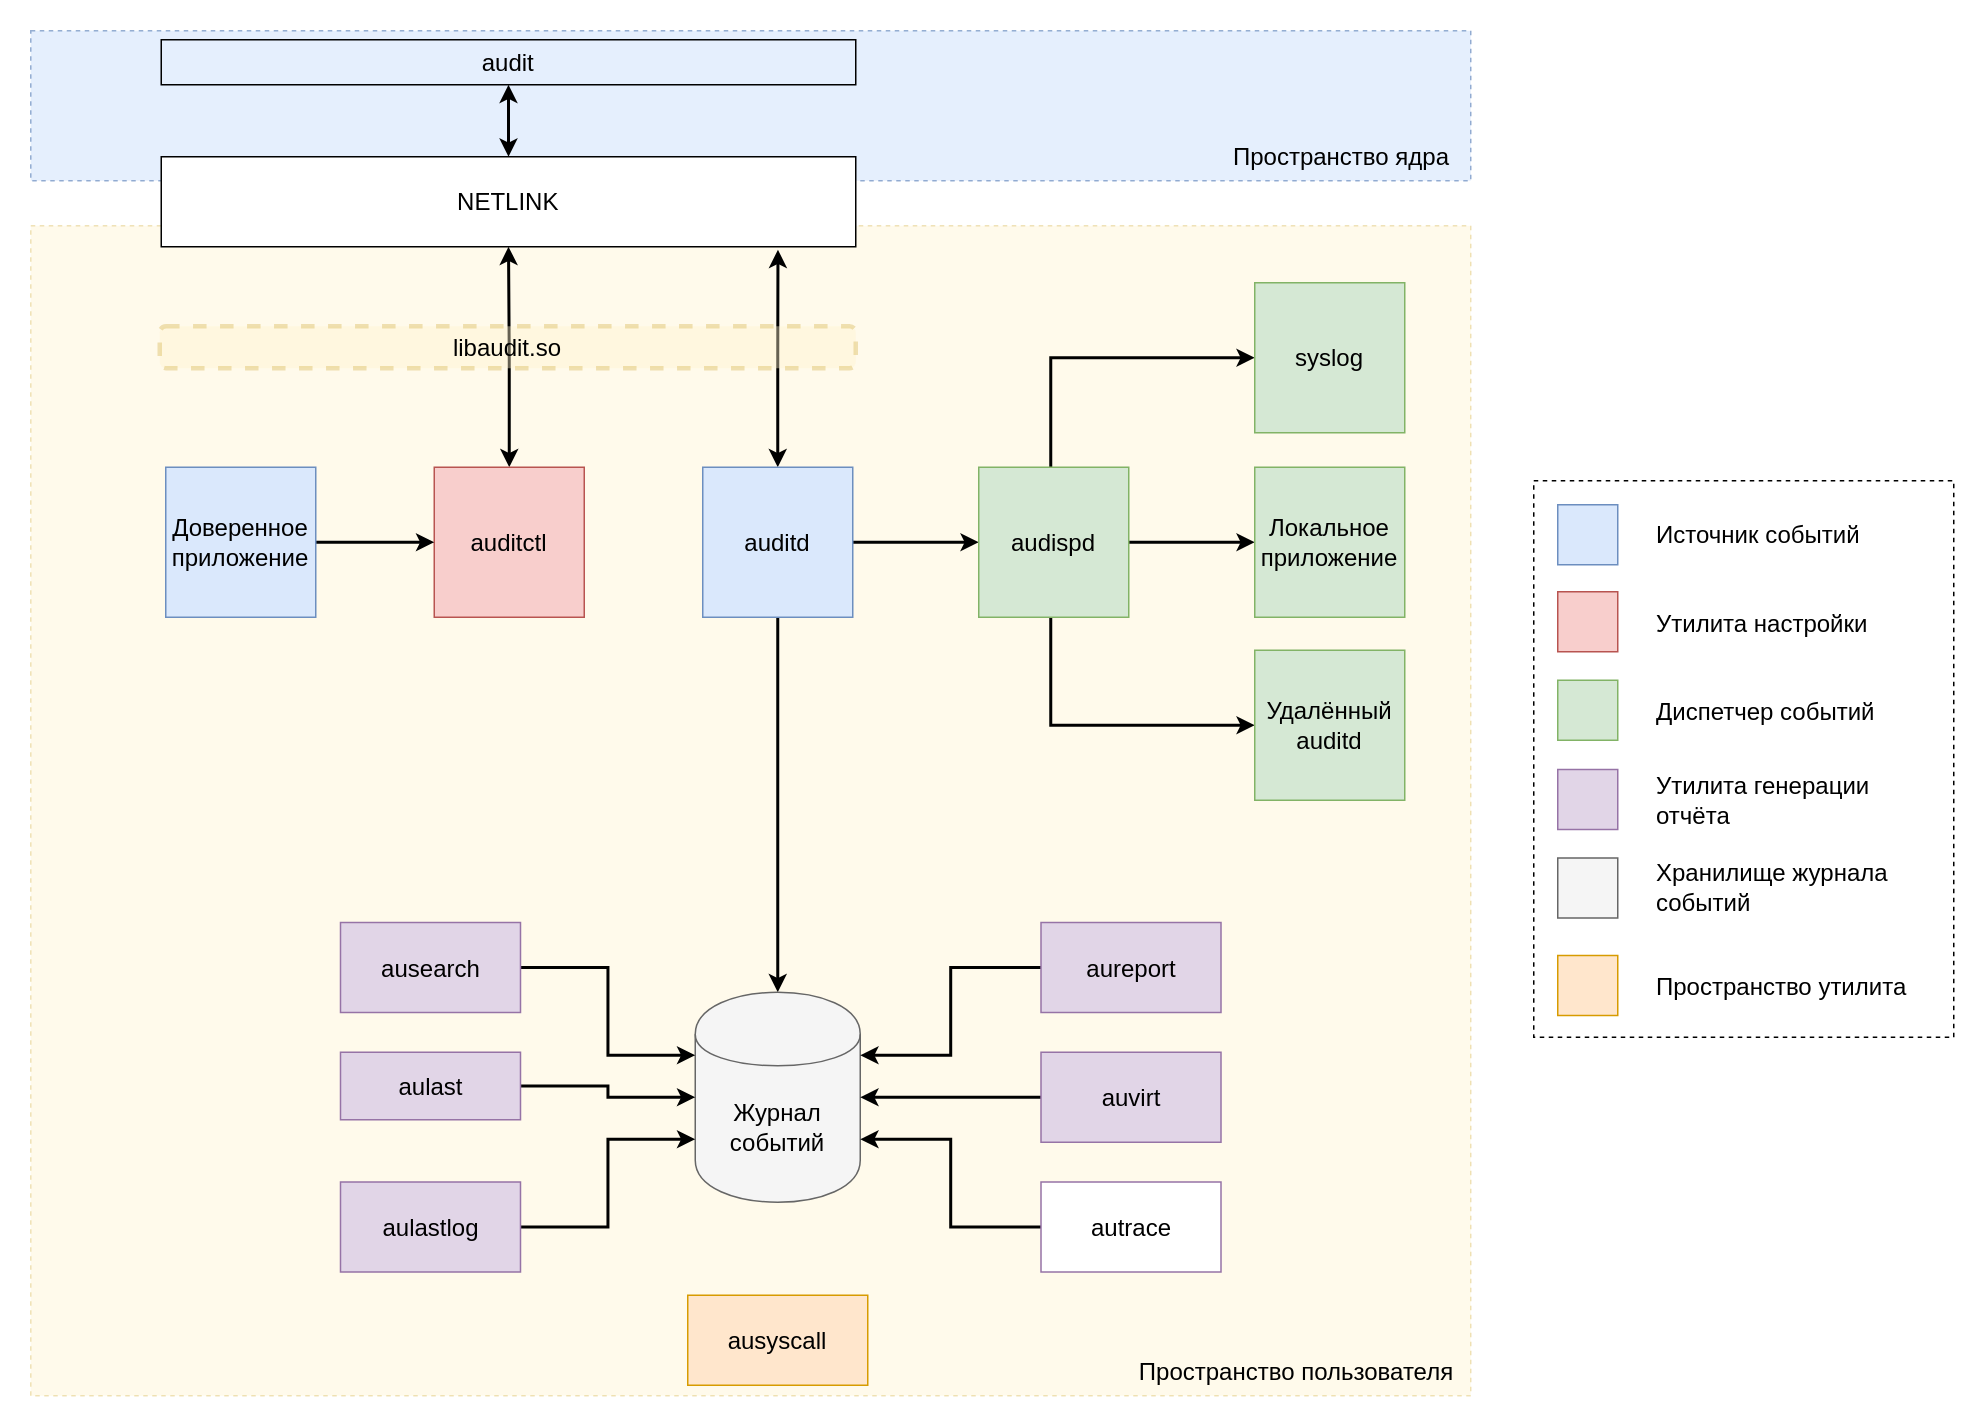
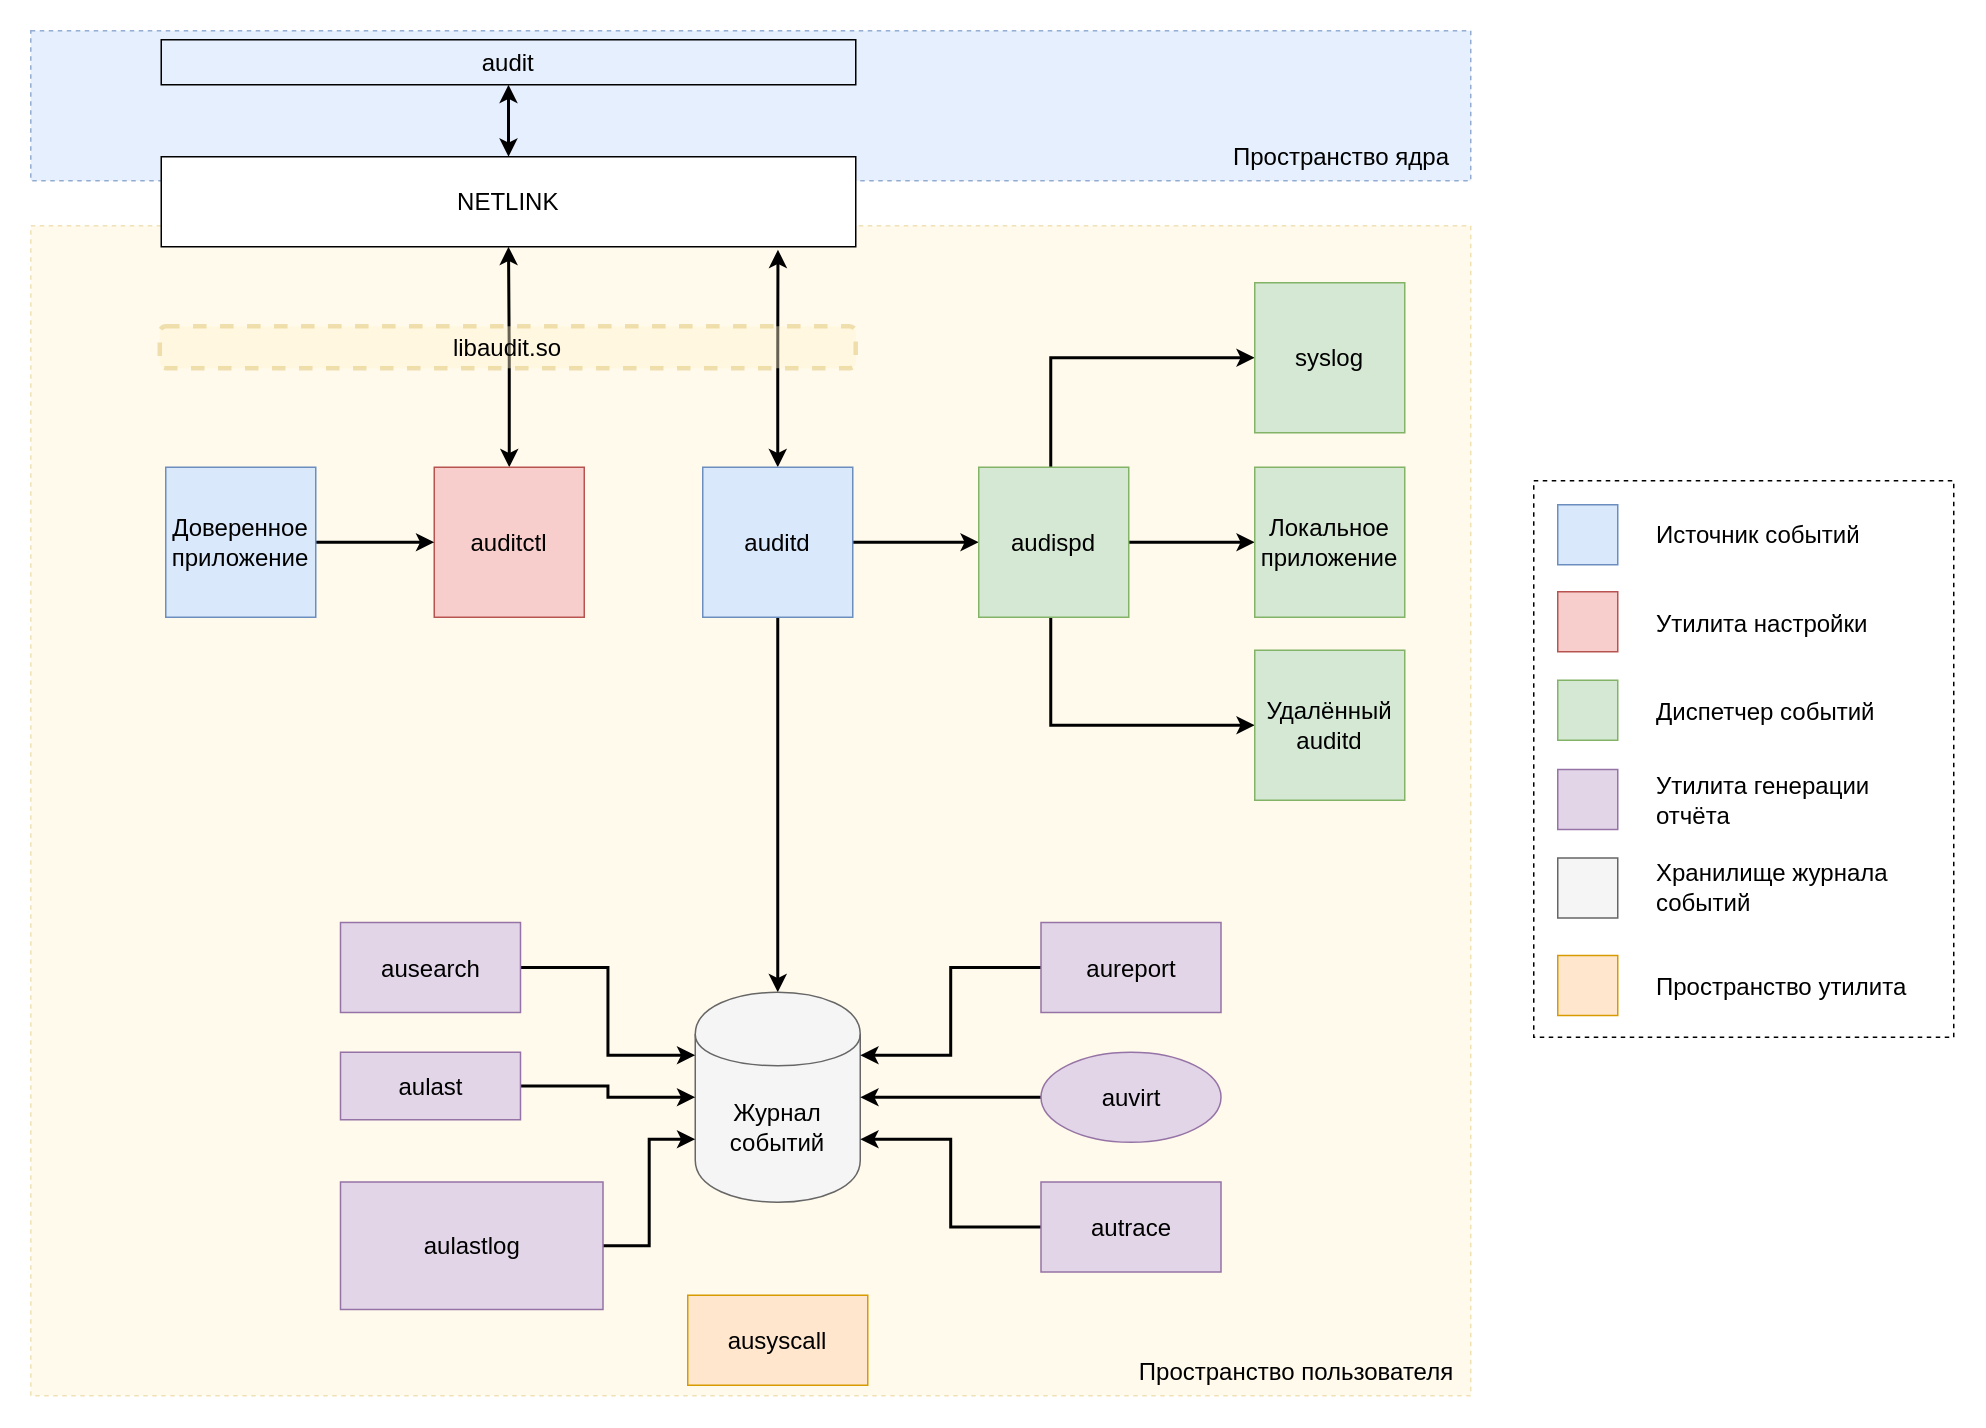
(1131, 1097) -> (1131, 1097)
(431, 1227) -> (472, 1246)
(1131, 1227) -> (1131, 1227)
